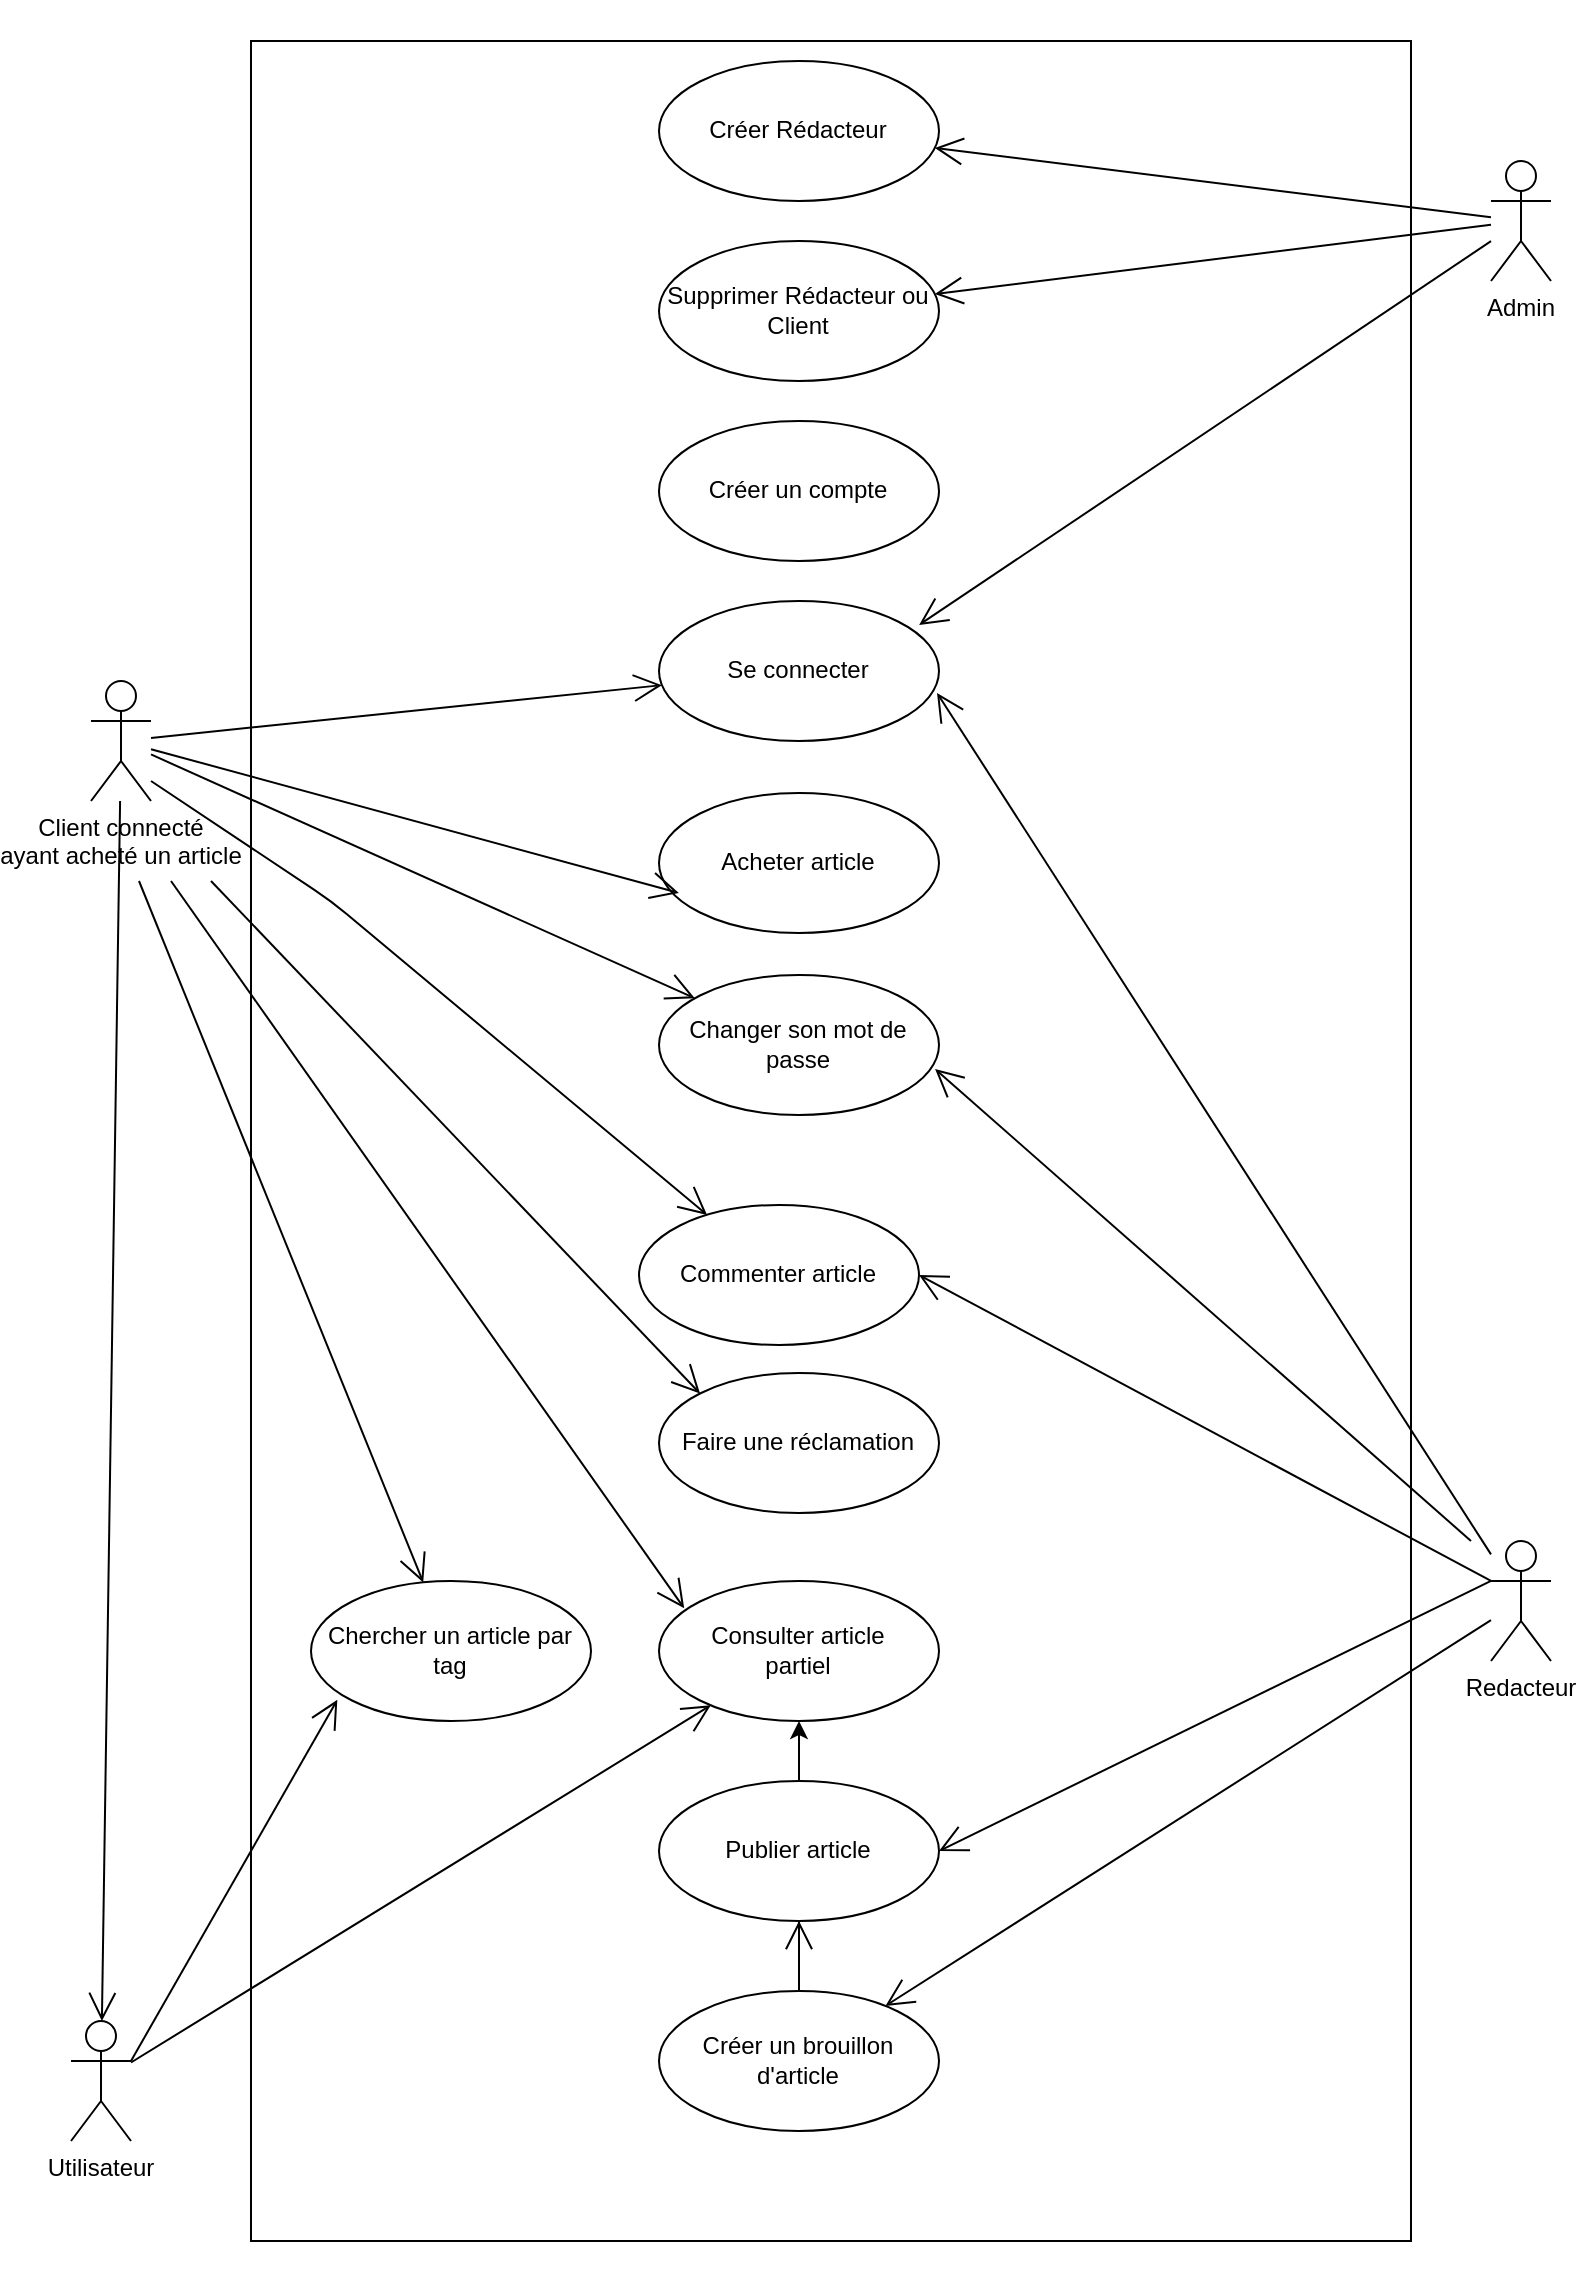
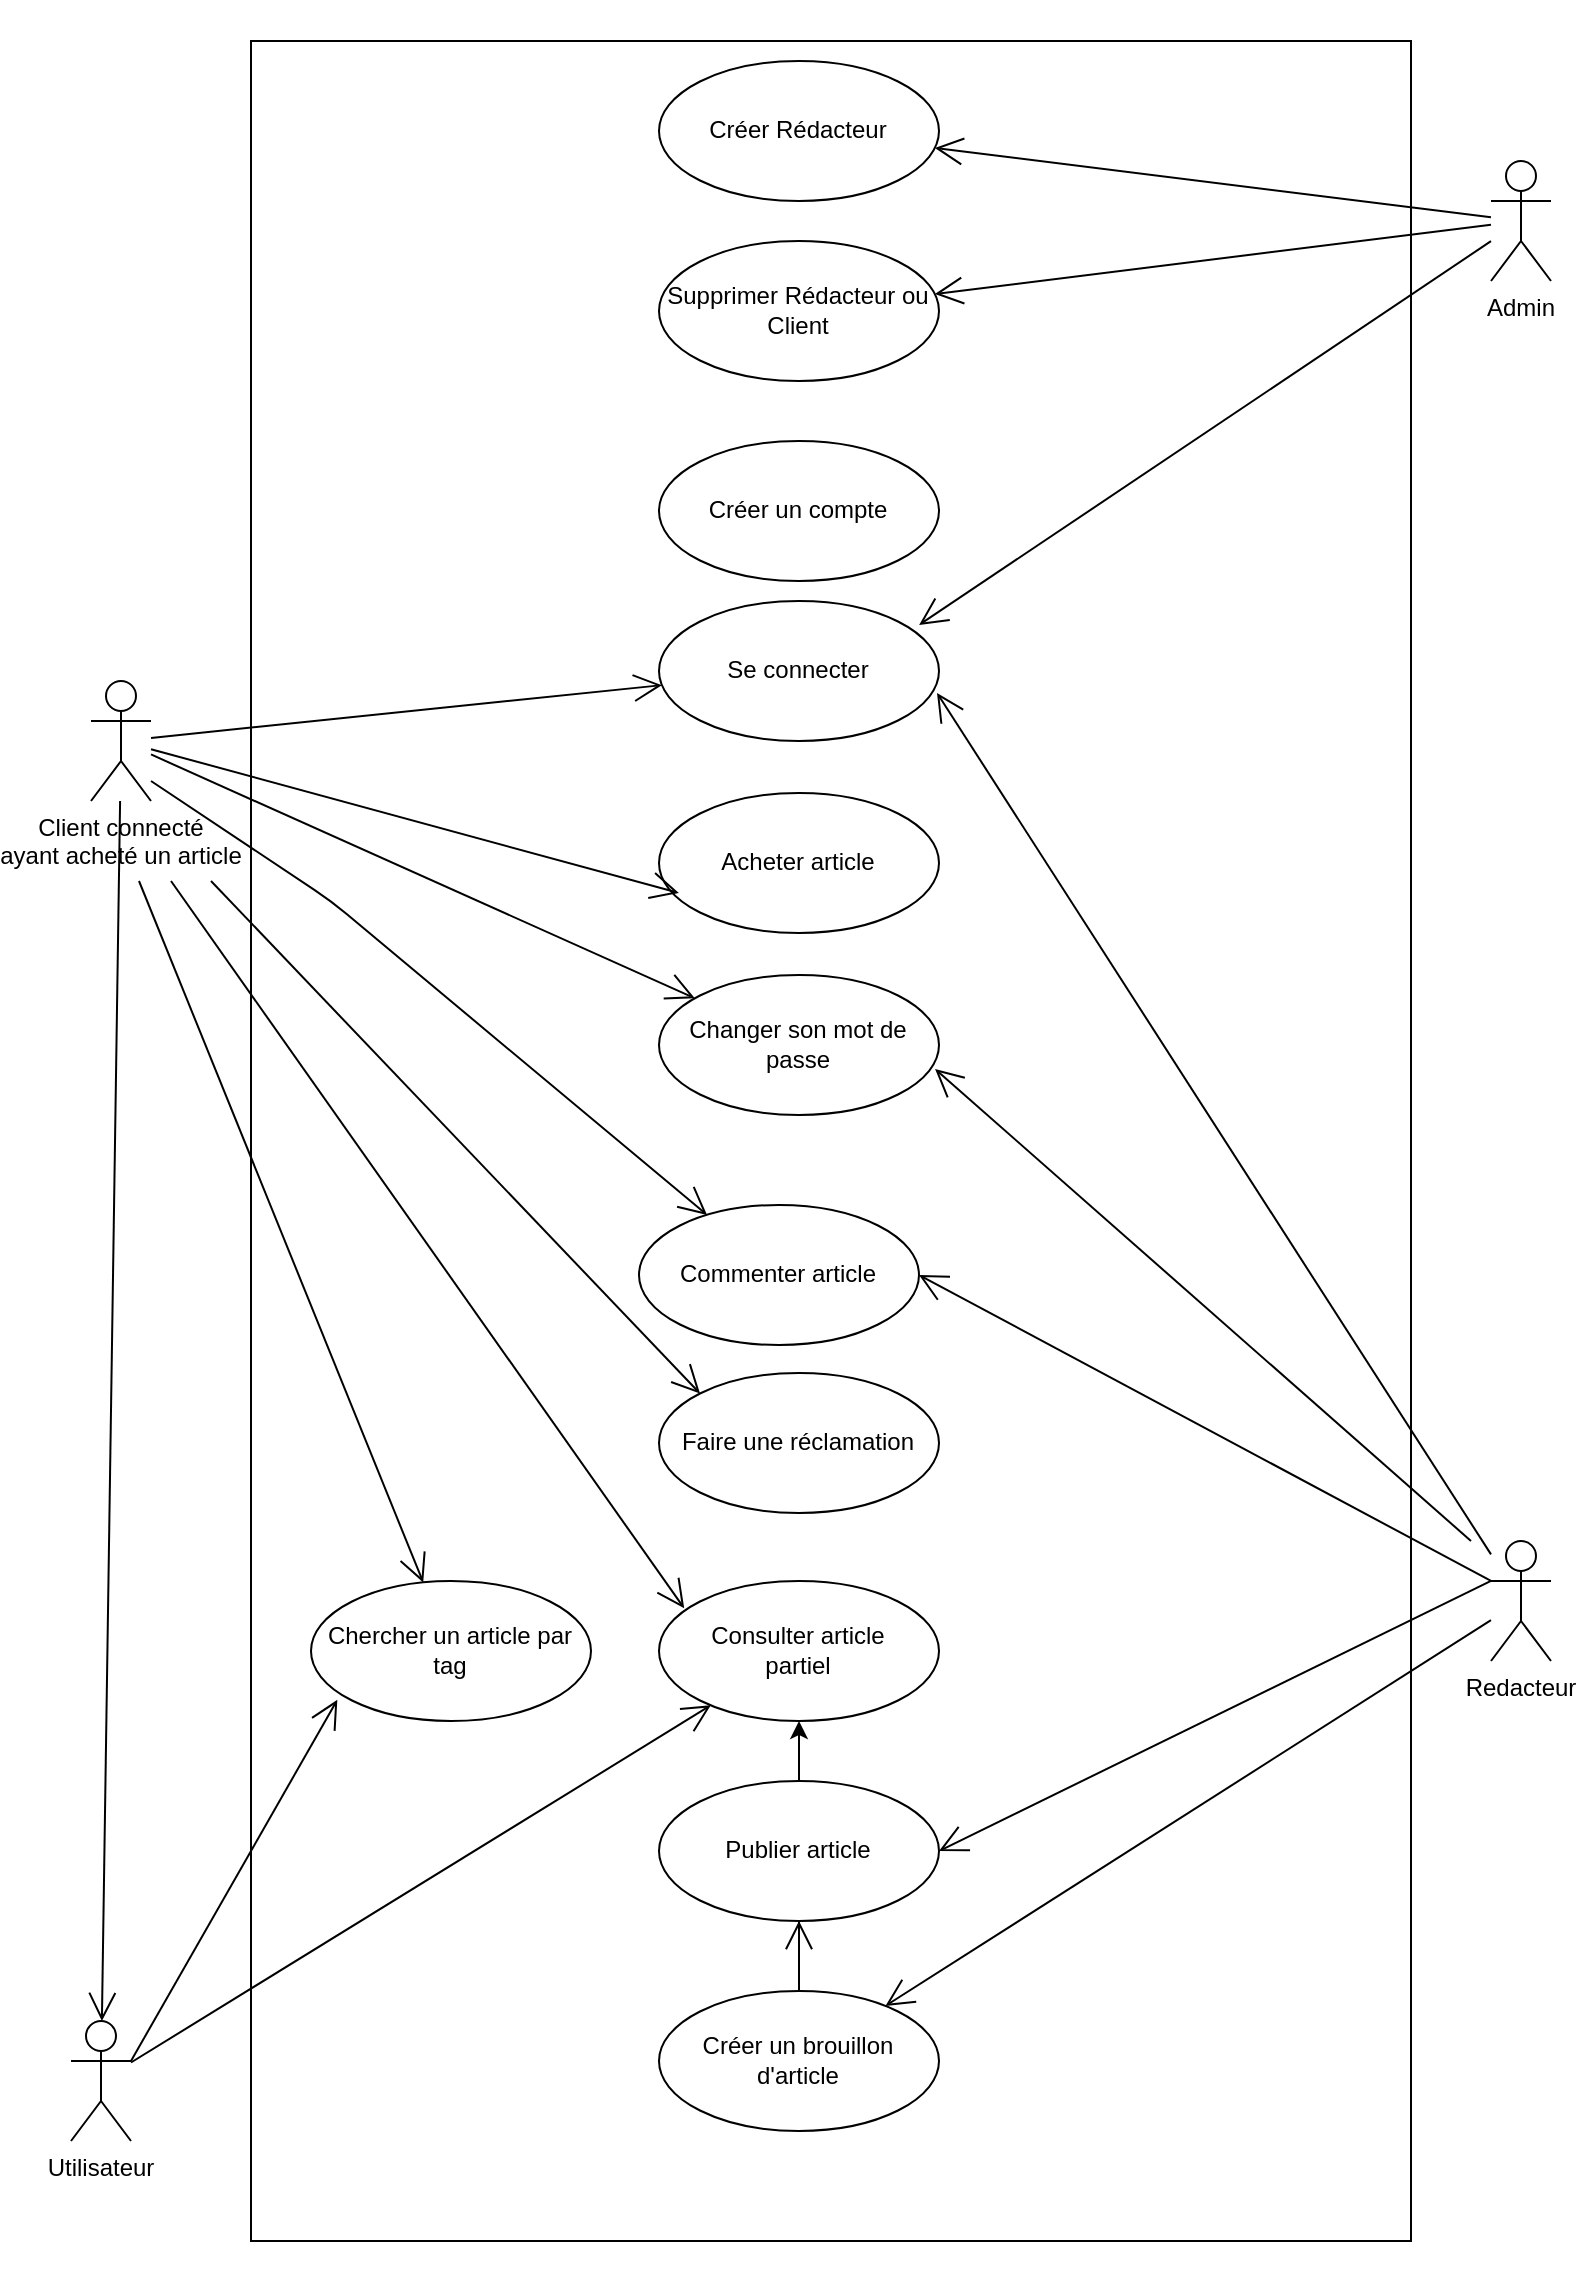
(799, 491) -> (799, 511)
